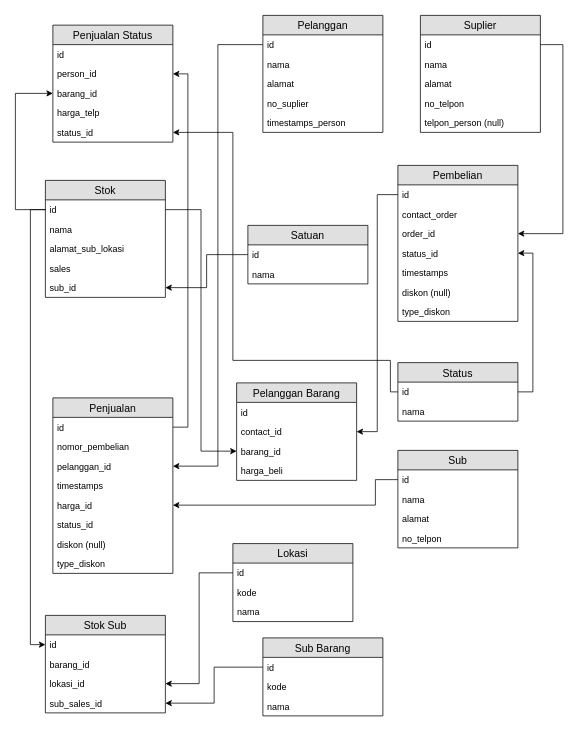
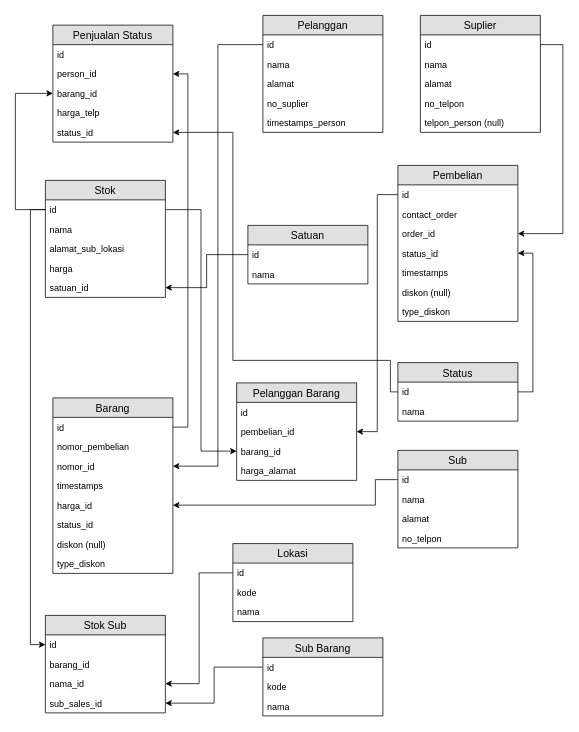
(61, 269) -> (62, 269)
(63, 288) -> (71, 288)
(113, 408) -> (113, 408)
(265, 432) -> (267, 432)
(85, 467) -> (76, 467)
(264, 471) -> (270, 471)
(69, 684) -> (66, 684)
